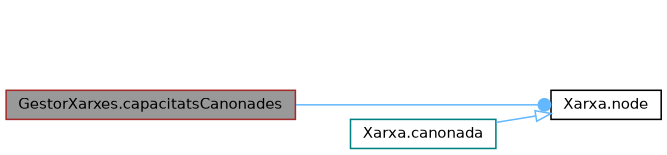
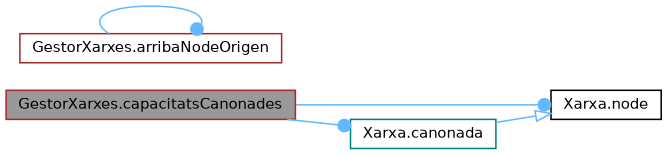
none -> (151, 48)
none -> (313, 122)
